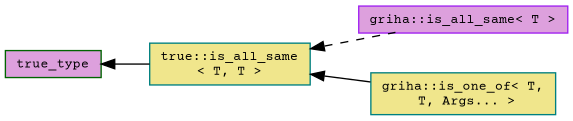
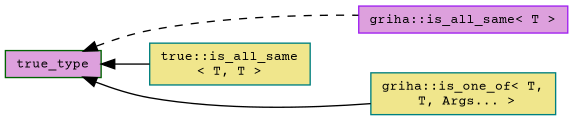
(360, 39) -> (226, 20)
(347, 79) -> (232, 106)
